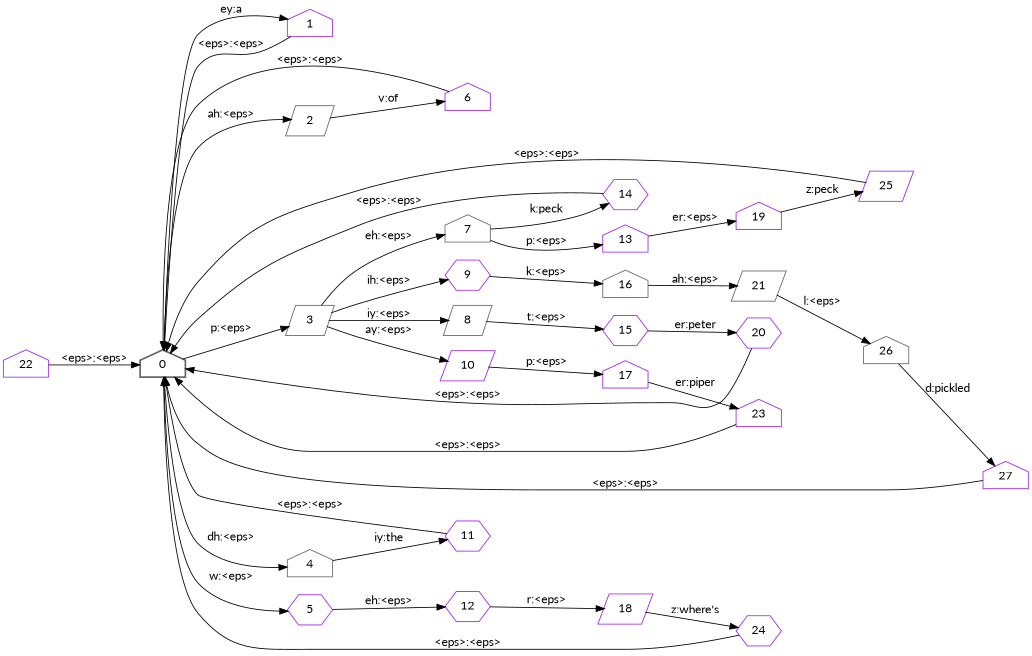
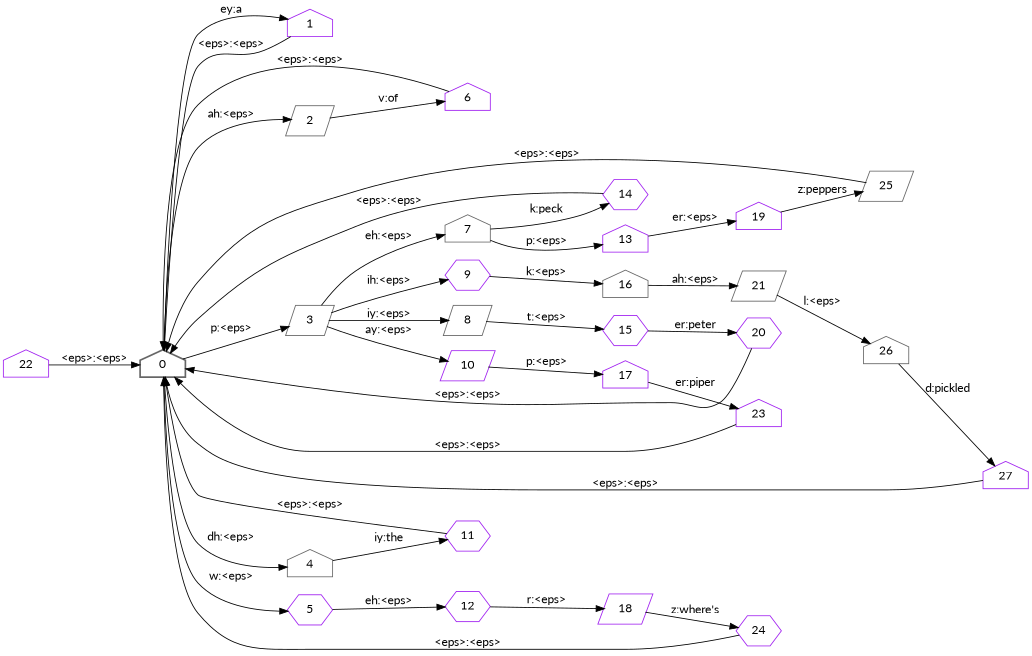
(886, 186) -> (886, 186)
(822, 190) -> (822, 190)
